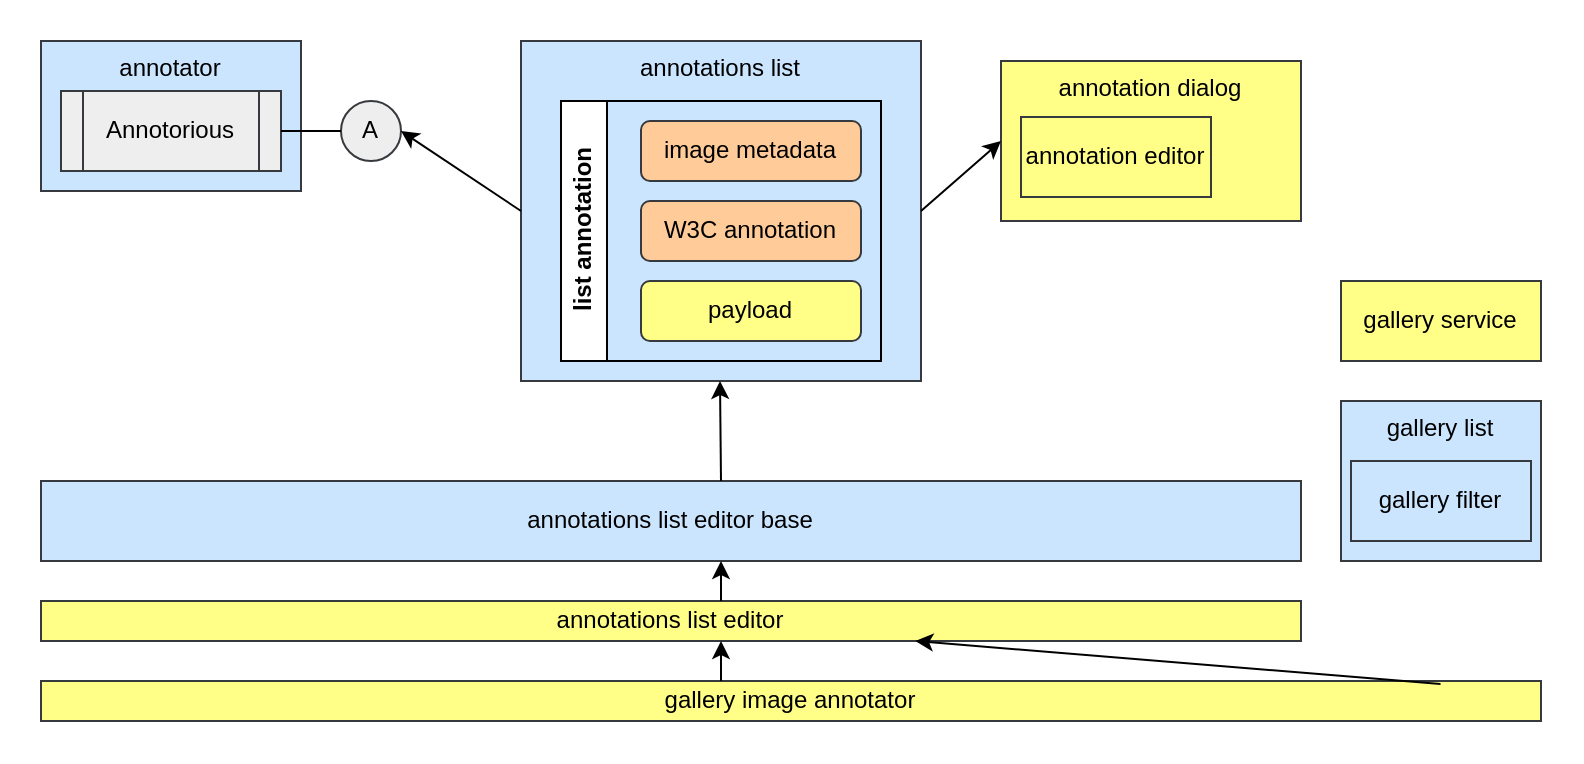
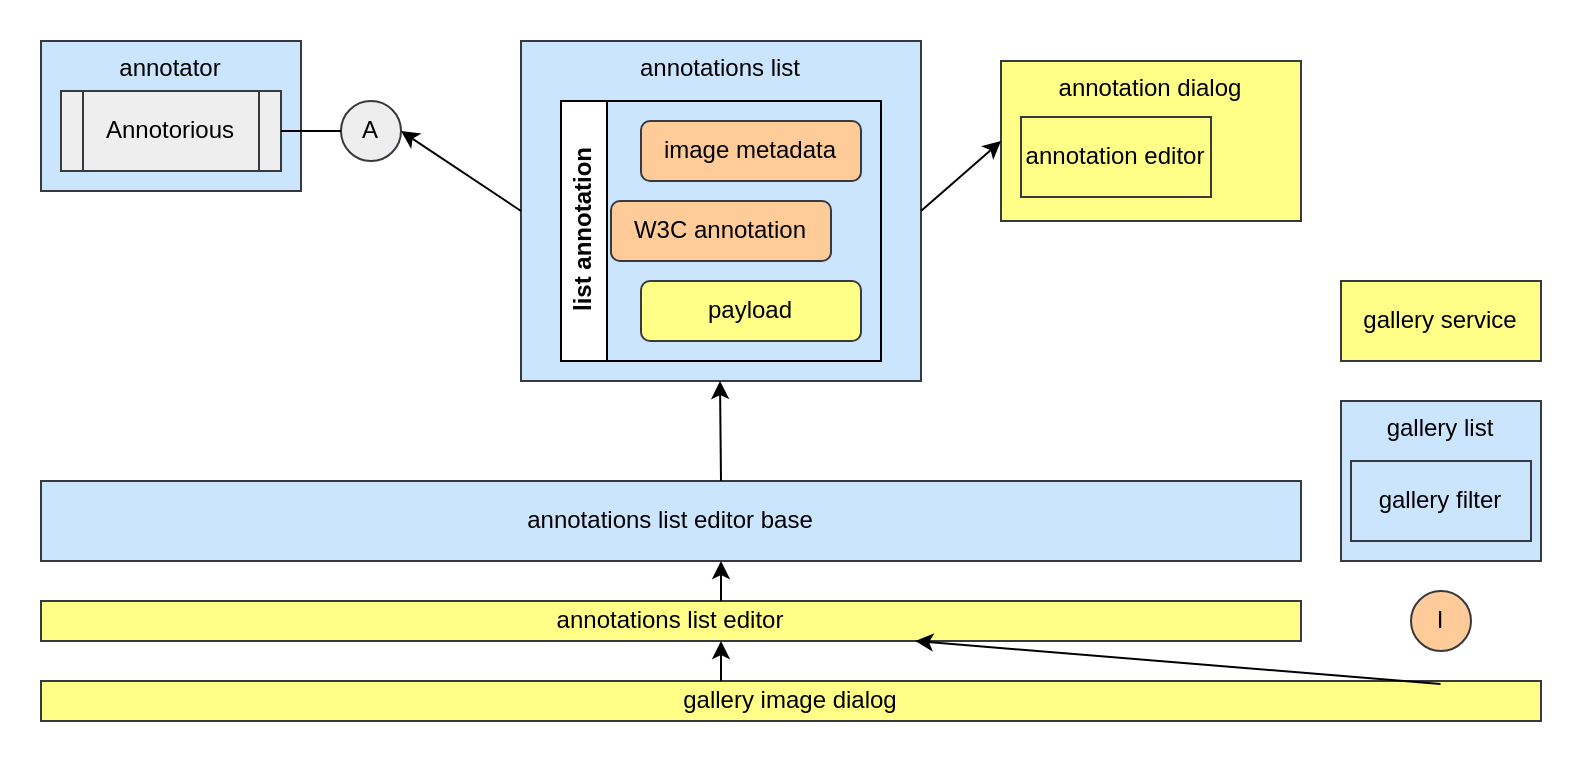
(751, 231) -> (721, 231)
none -> (1441, 621)
(791, 701) -> (791, 701)
